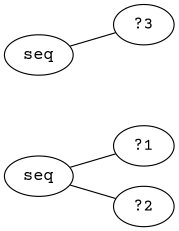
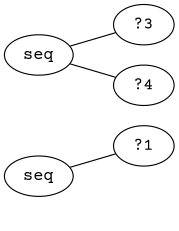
none -> (144, 85)
(144, 206) -> none
